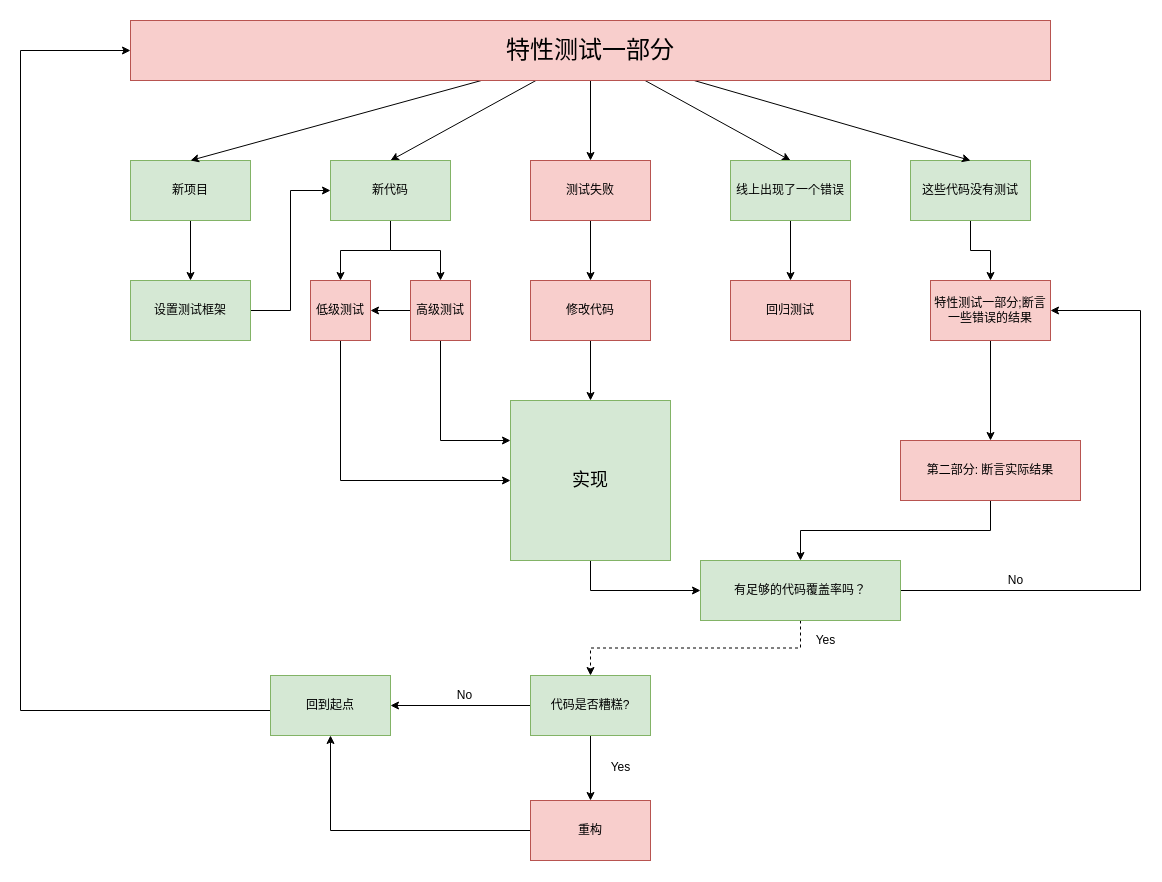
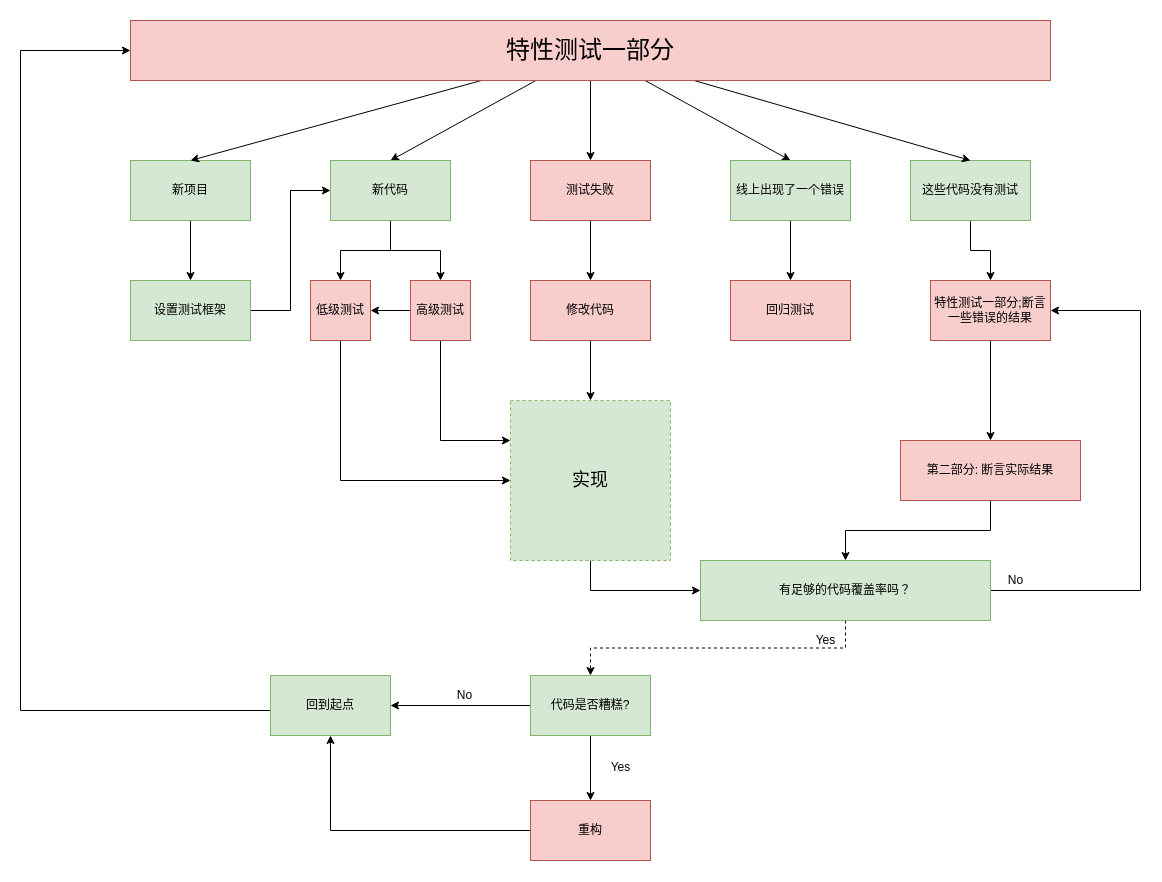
(591, 481) -> (591, 481)
(801, 591) -> (846, 591)
